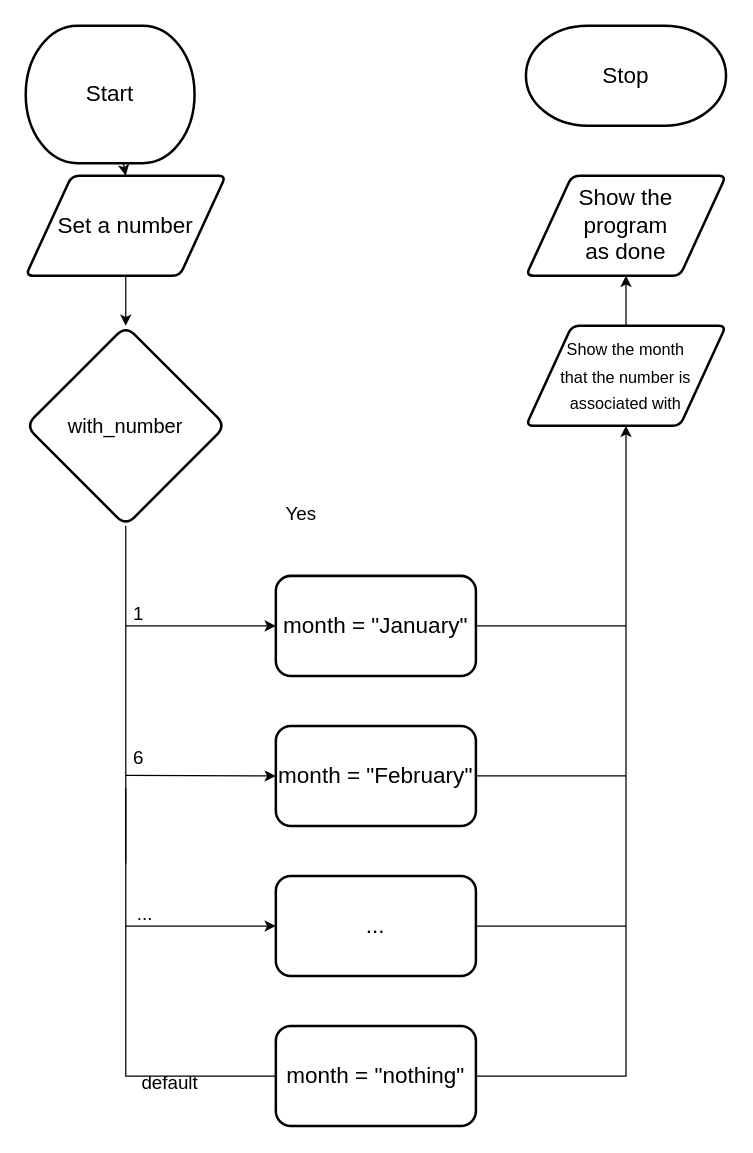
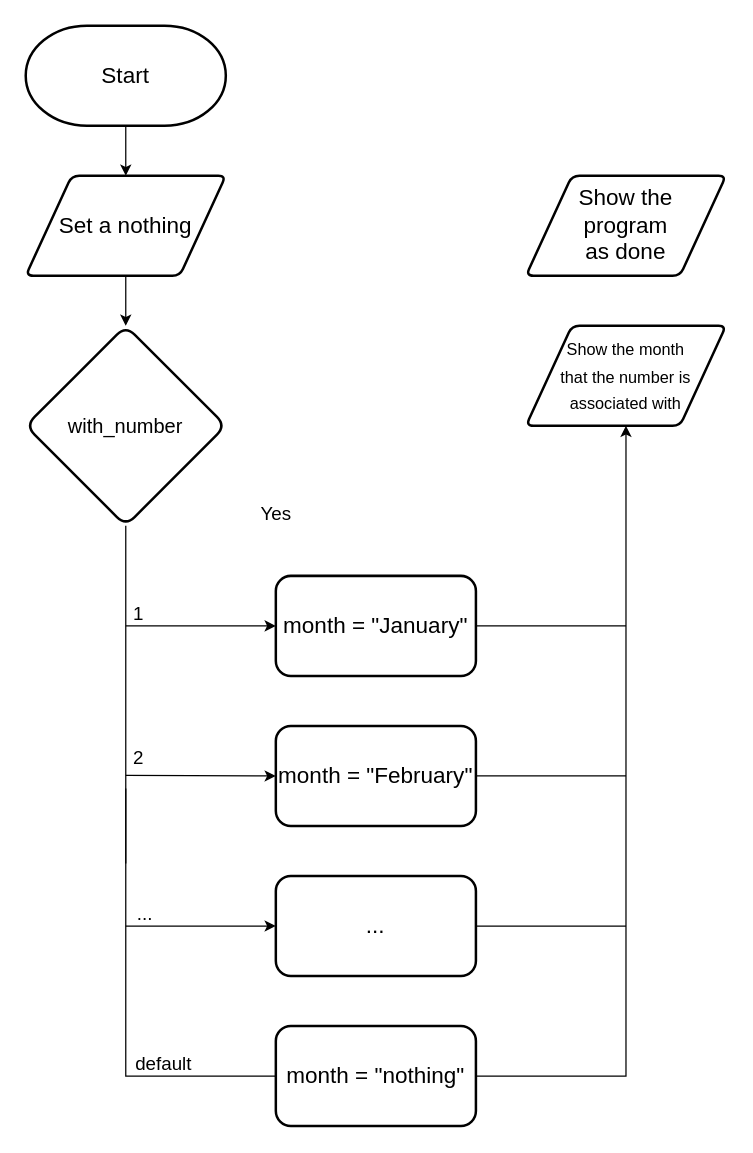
(626, 76) -> none
(110, 94) -> (126, 76)
(126, 226) -> (126, 226)
(626, 305) -> none
(301, 513) -> (276, 513)
(139, 757) -> (139, 757)
(169, 1082) -> (163, 1063)
